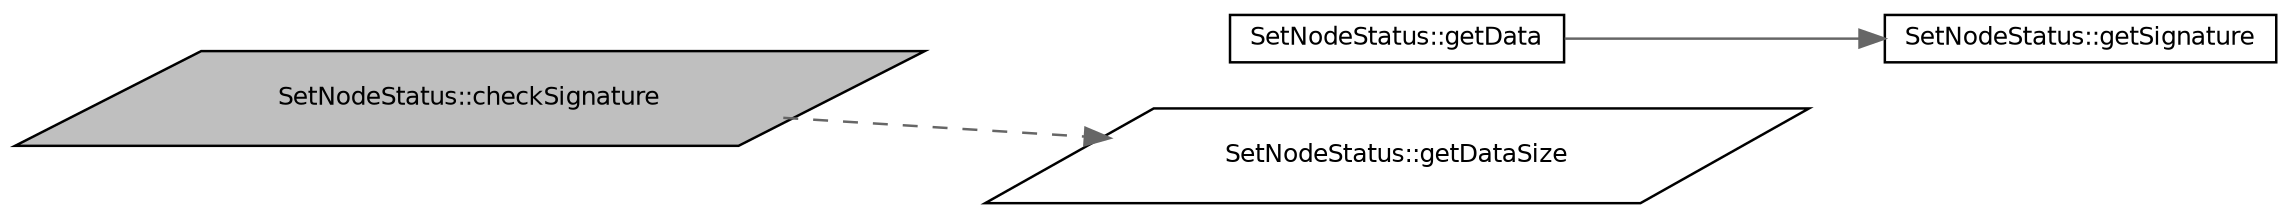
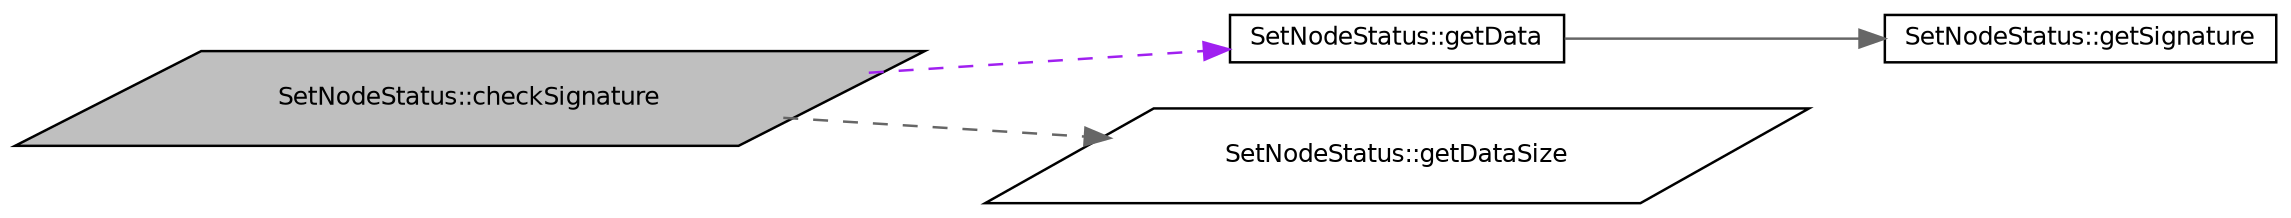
none -> (1036, 62)
